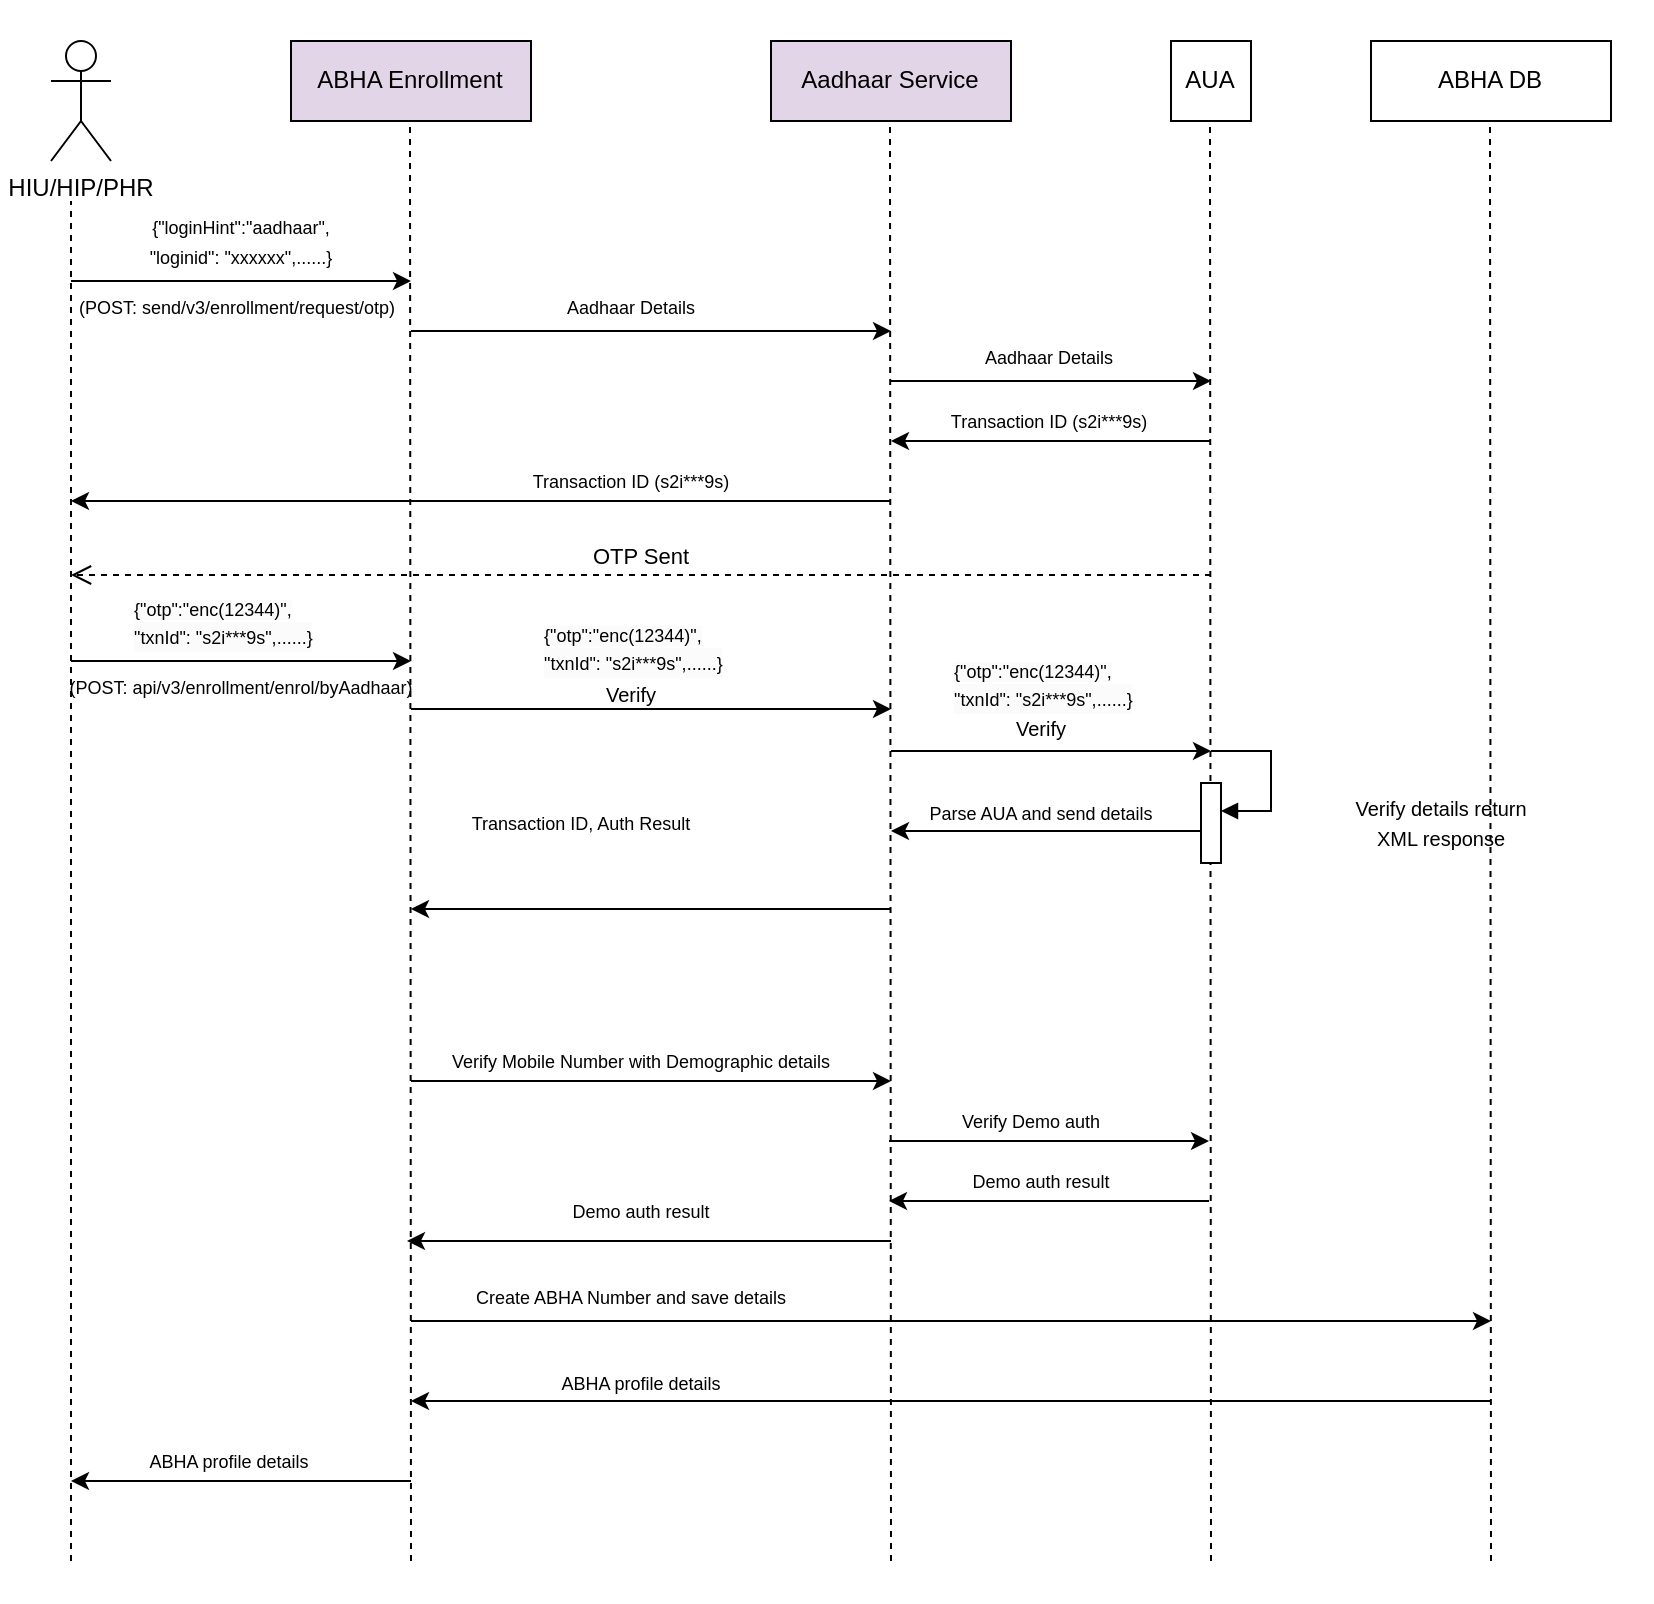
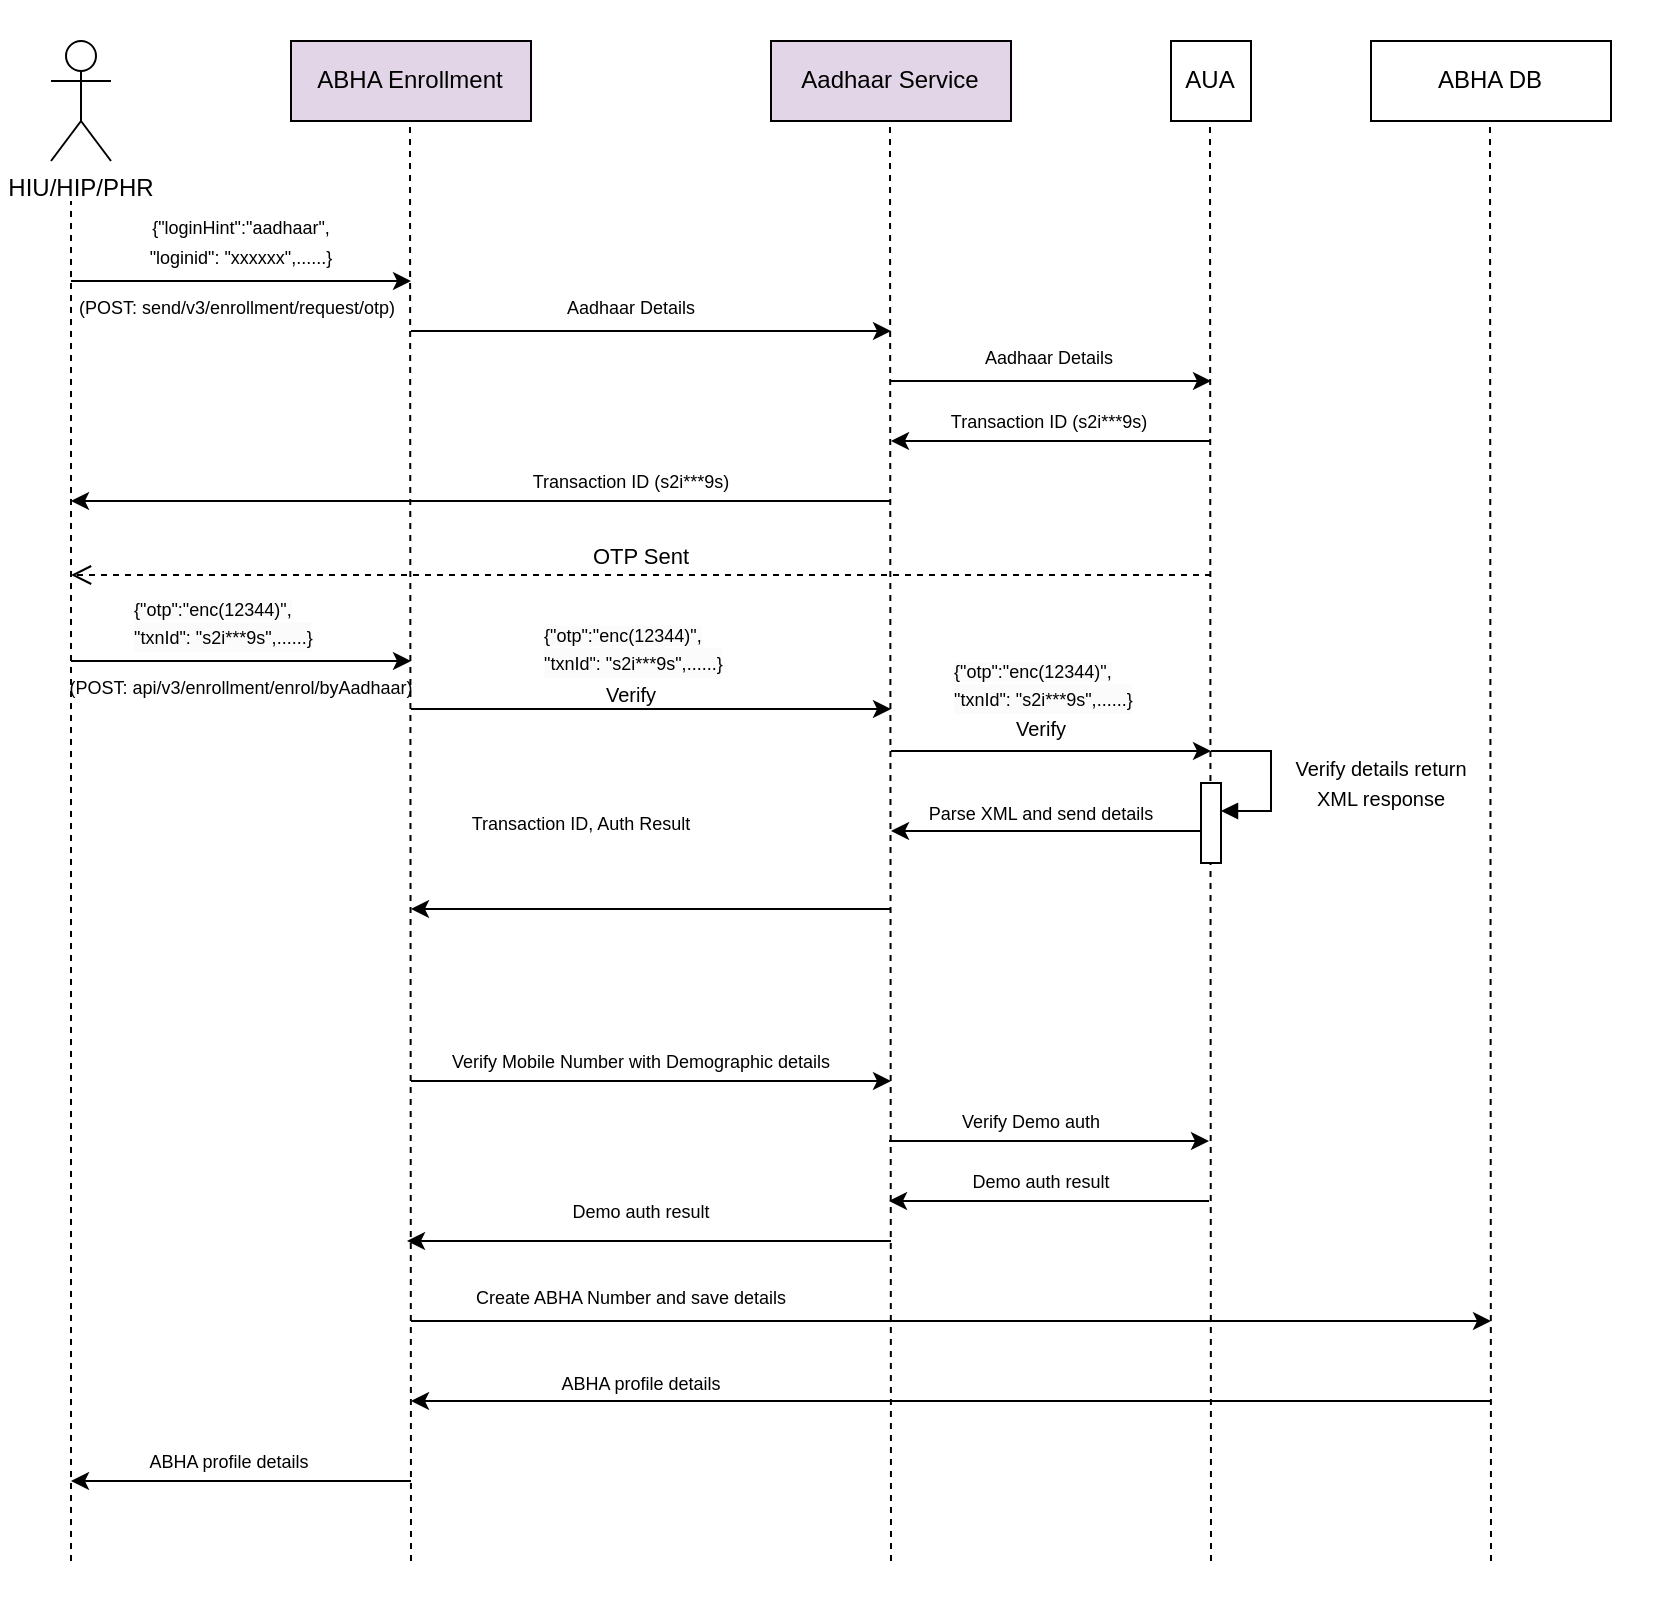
(1042, 813) -> (1042, 813)
(1441, 823) -> (1381, 783)
